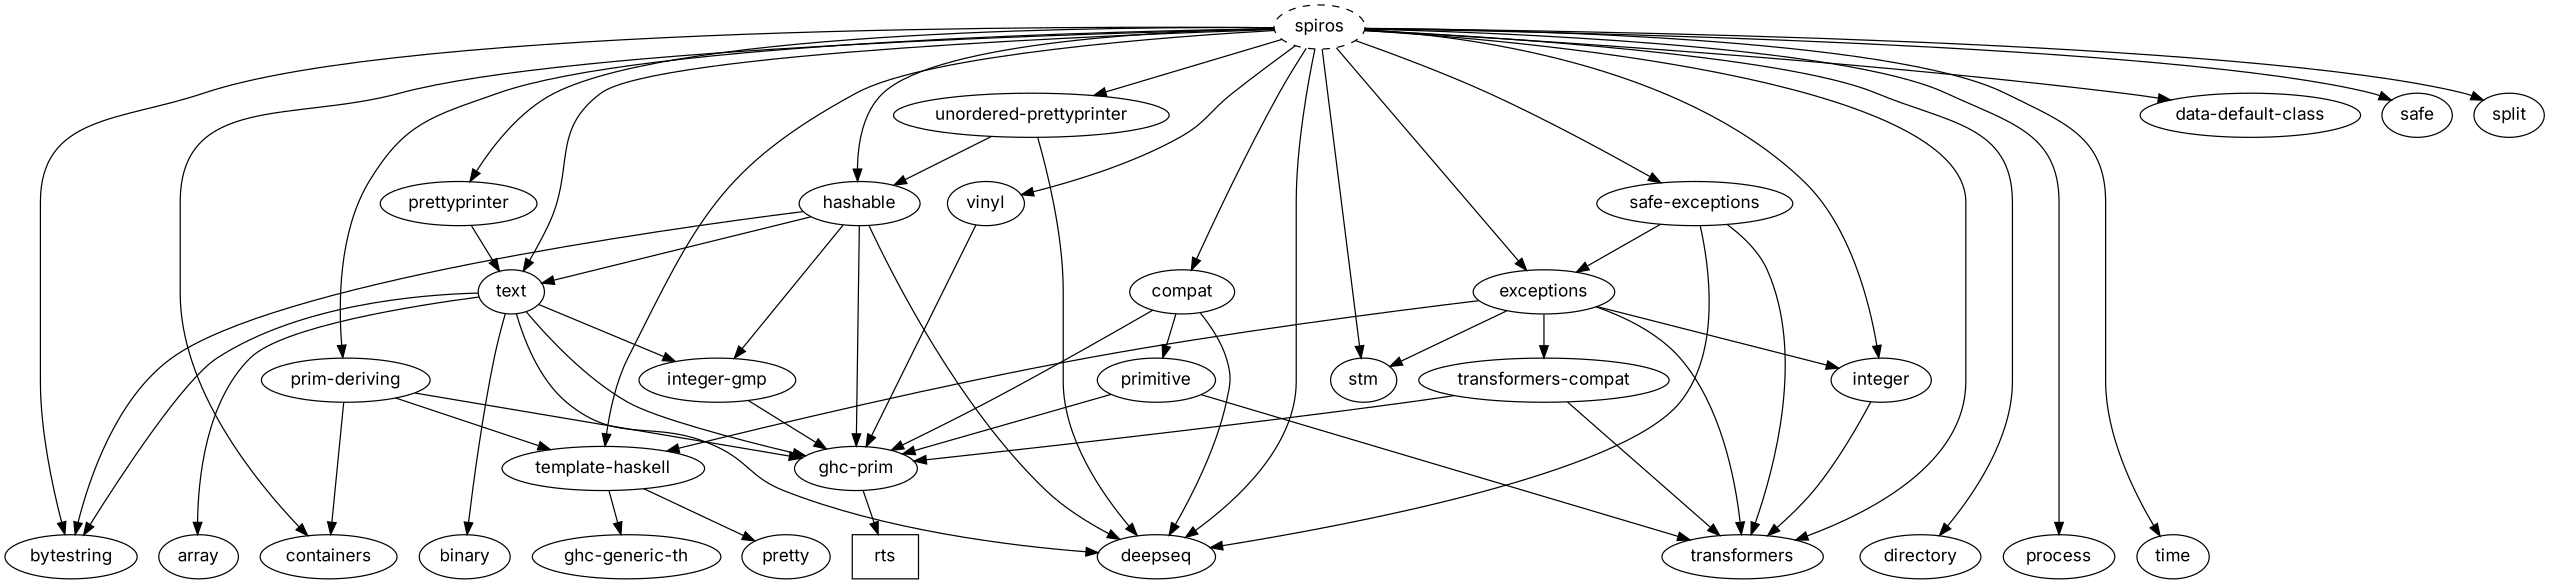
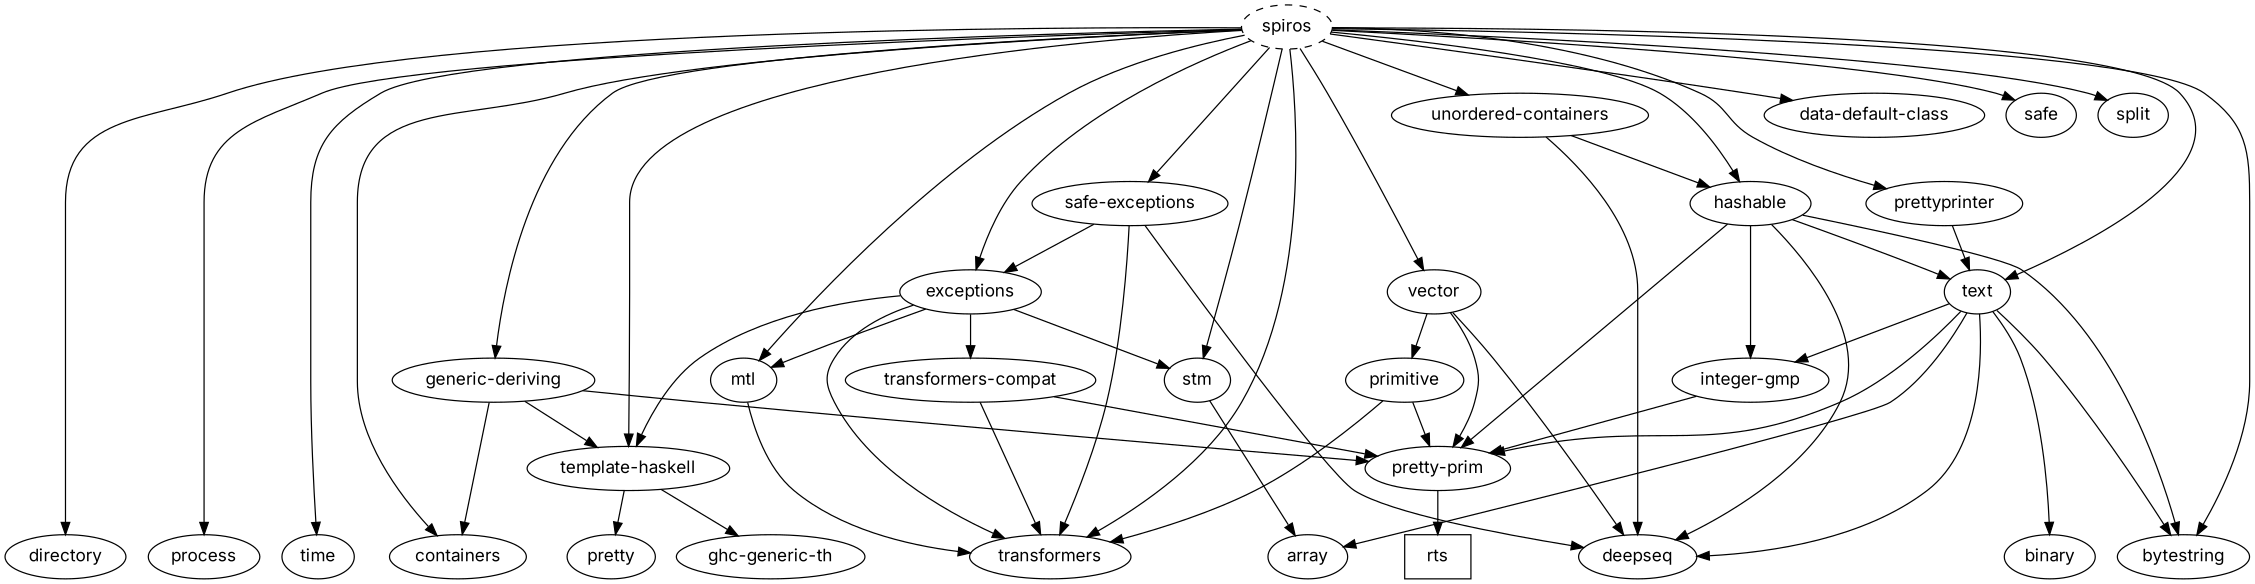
(1031, 115) -> (1520, 115)
(986, 204) -> none
(1182, 292) -> (1434, 292)
(1296, 308) -> none
(346, 380) -> (493, 380)
(1881, 380) -> (744, 380)
none -> (1249, 463)
(856, 468) -> (1438, 468)
